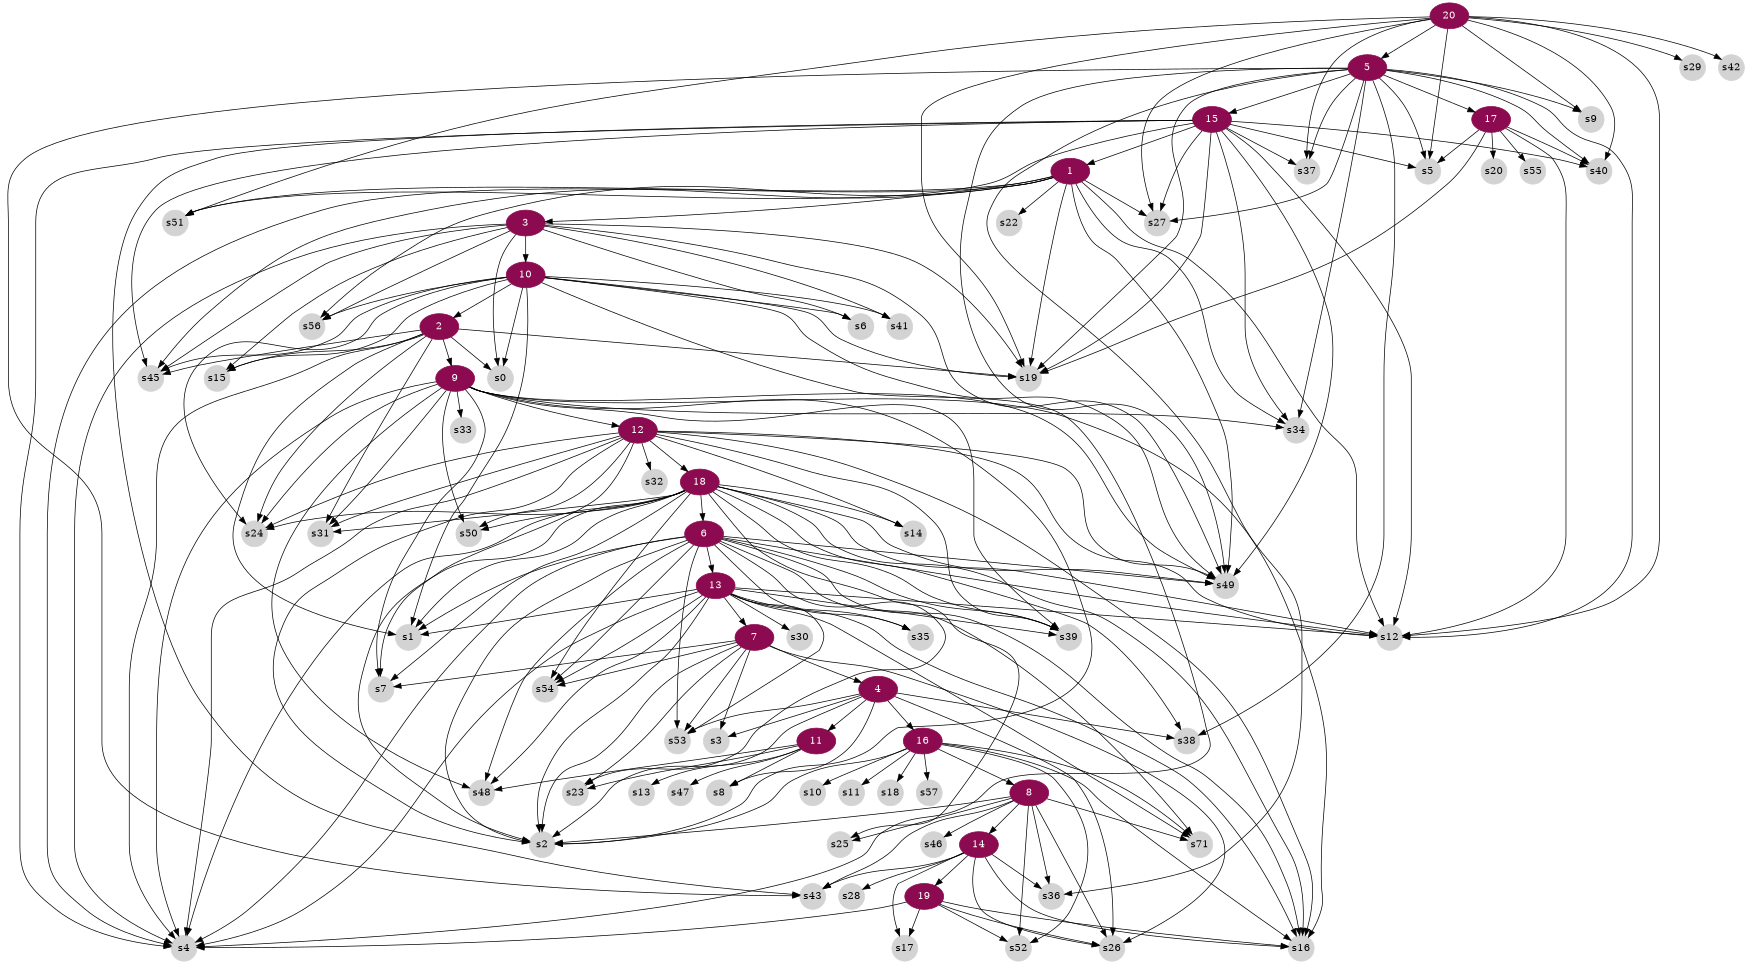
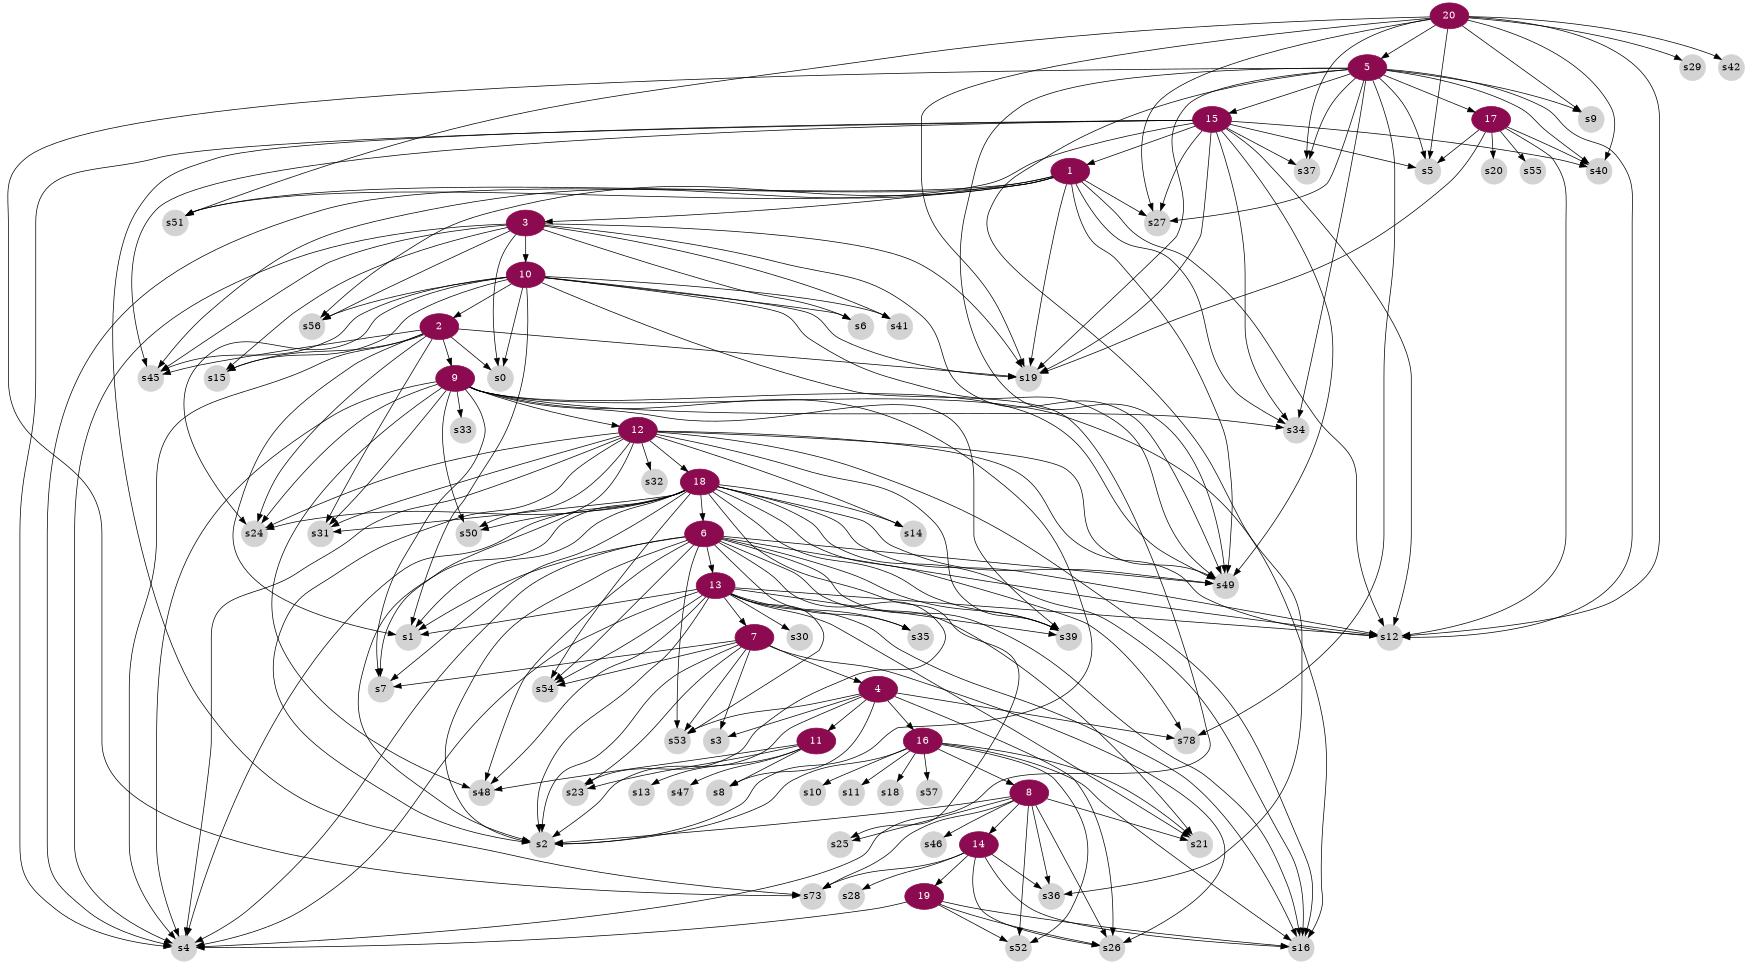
(1009, 223) -> none
(1187, 741) -> (1187, 741)
(1200, 845) -> (1200, 845)
(813, 896) -> (813, 896)
(905, 948) -> none
